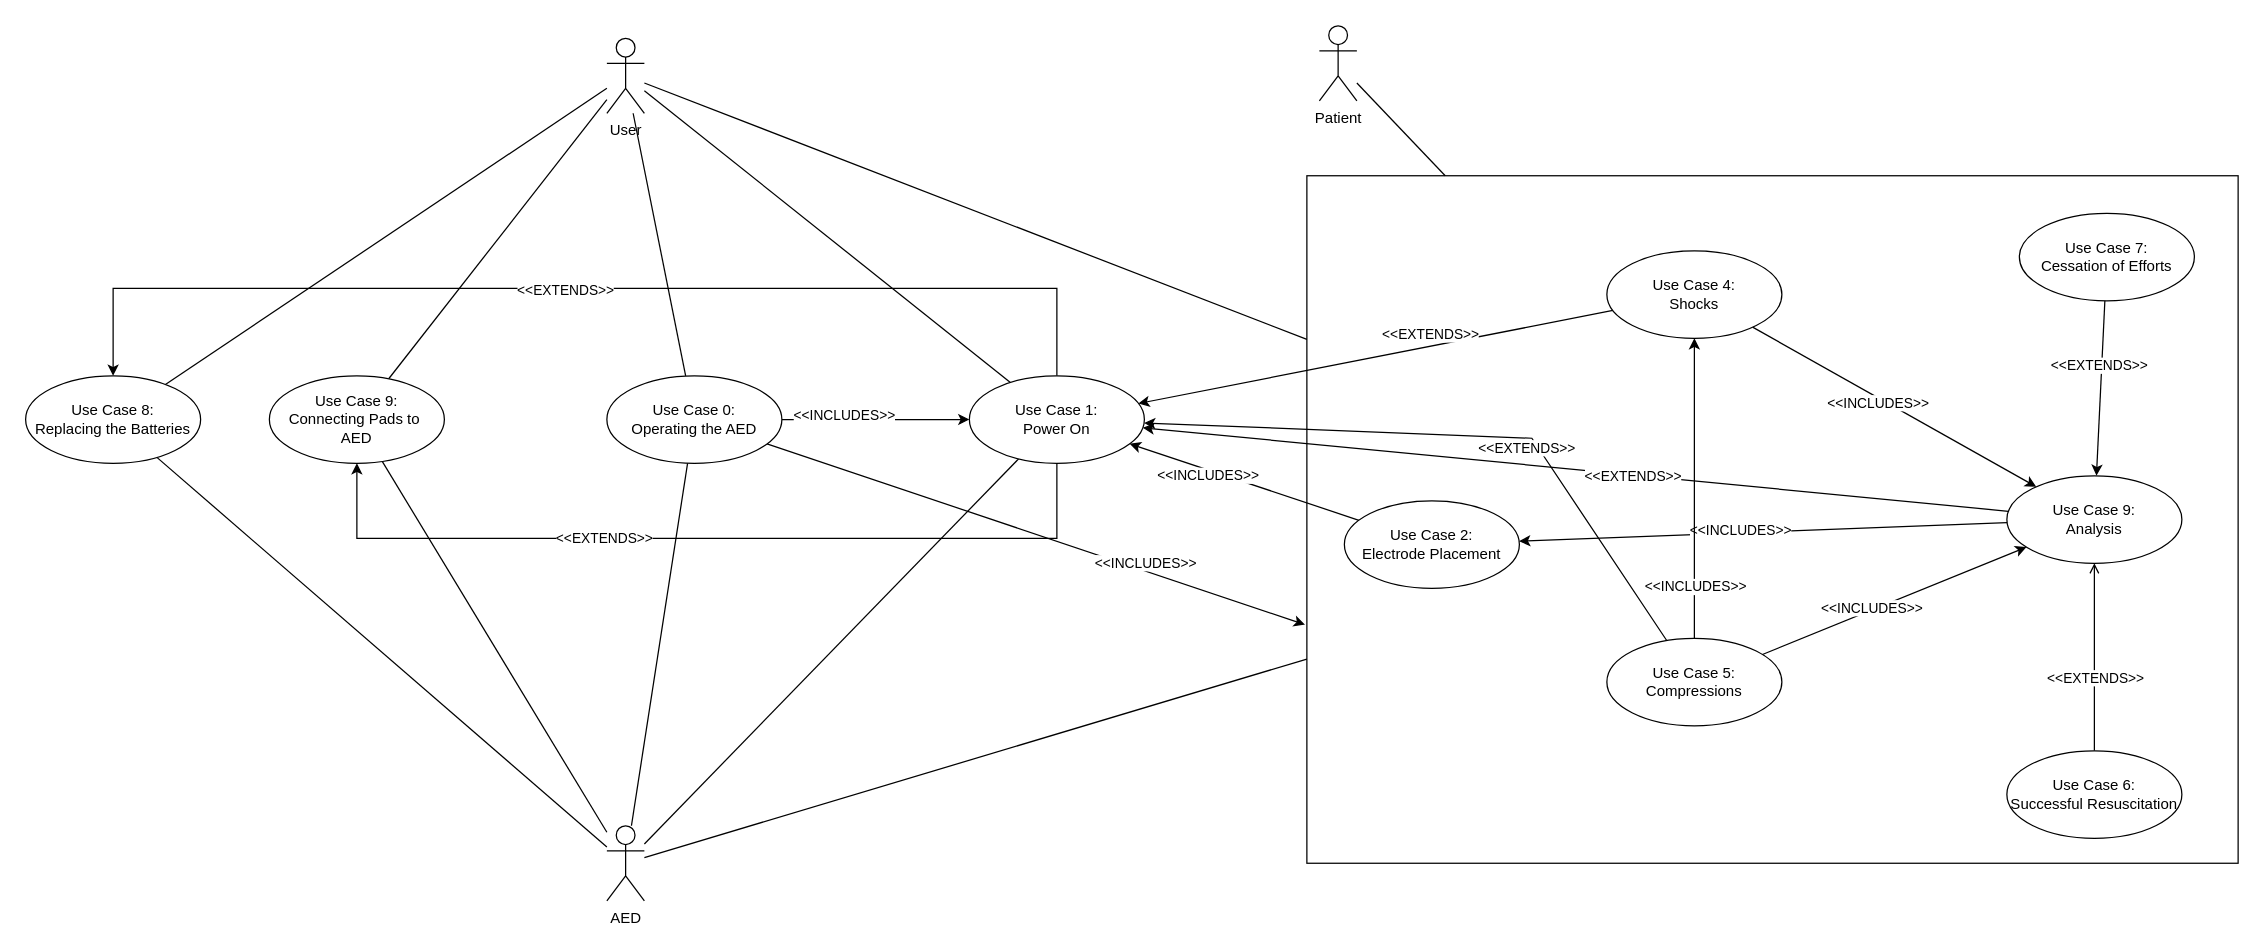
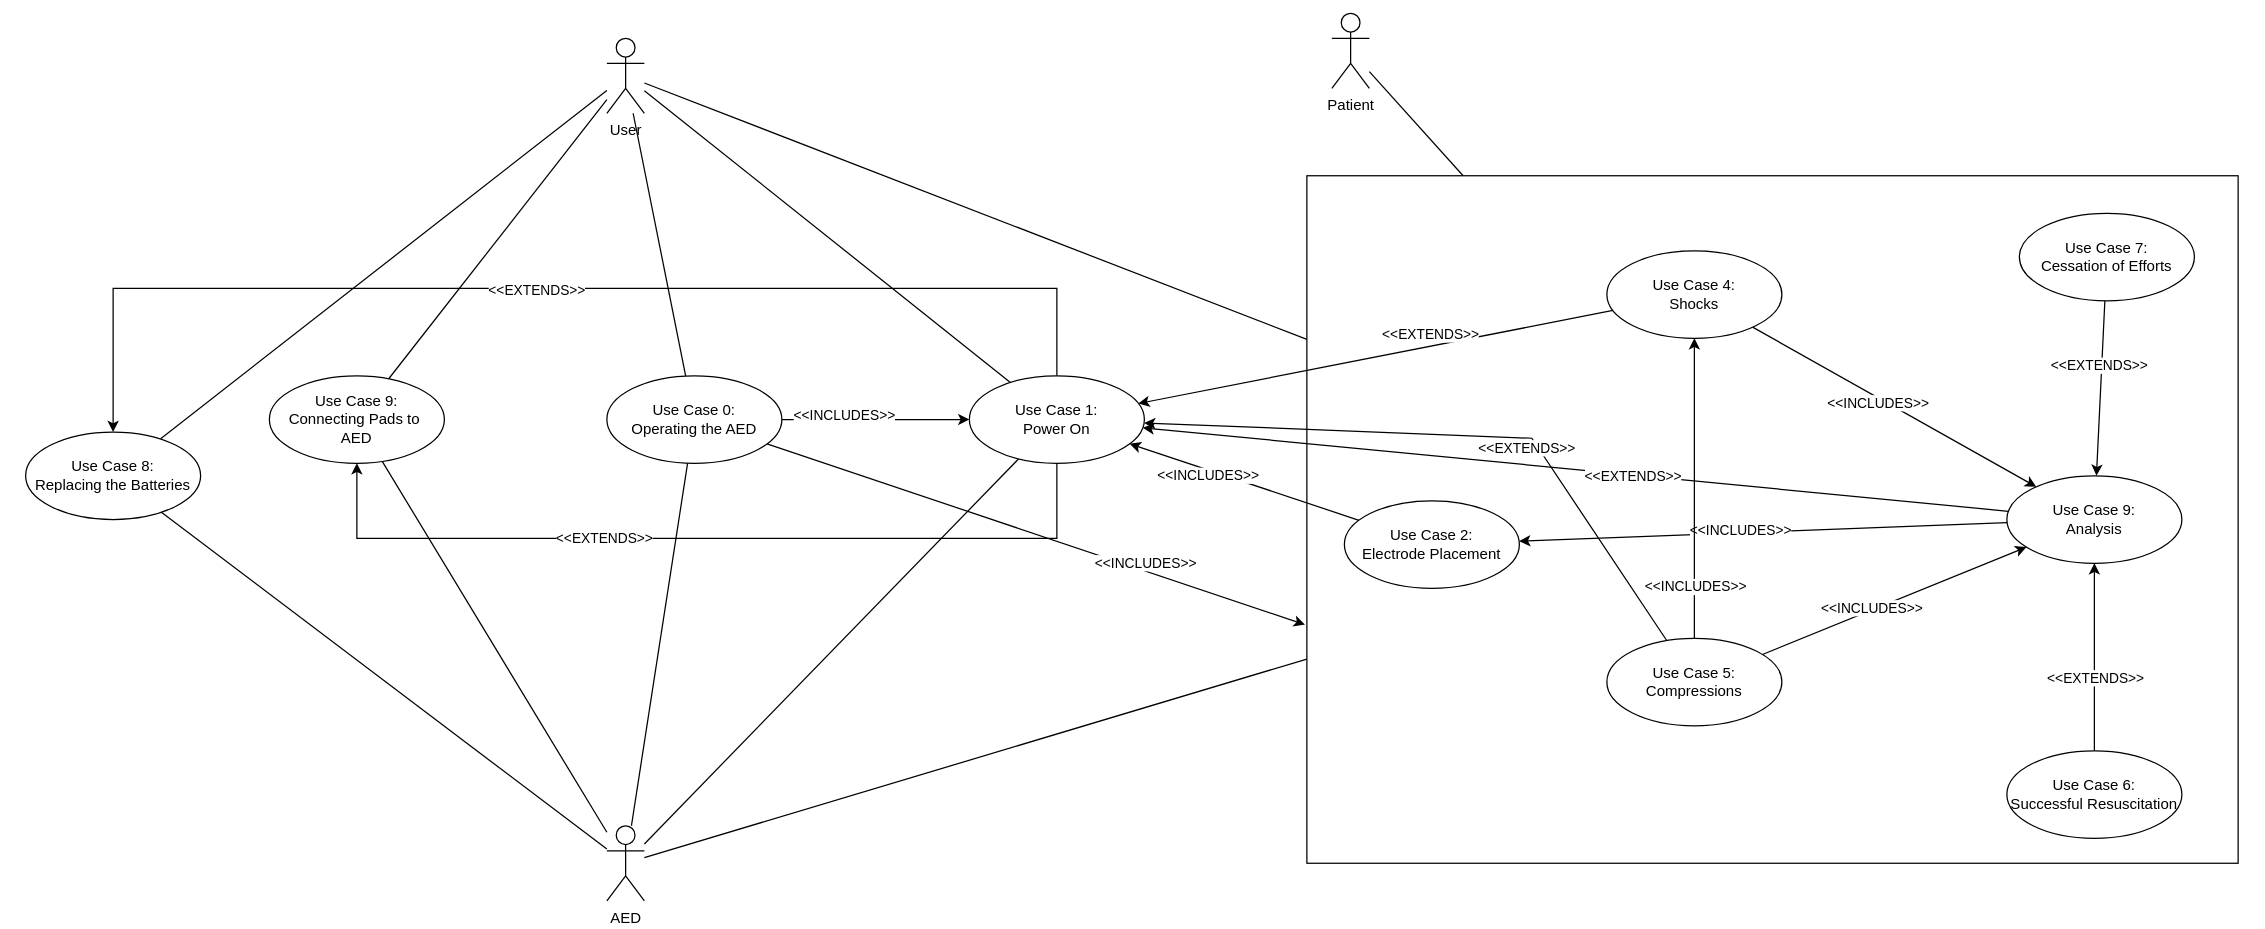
(1338, 63) -> (1351, 51)
(113, 419) -> (113, 476)
(2094, 570) -> (2094, 573)
